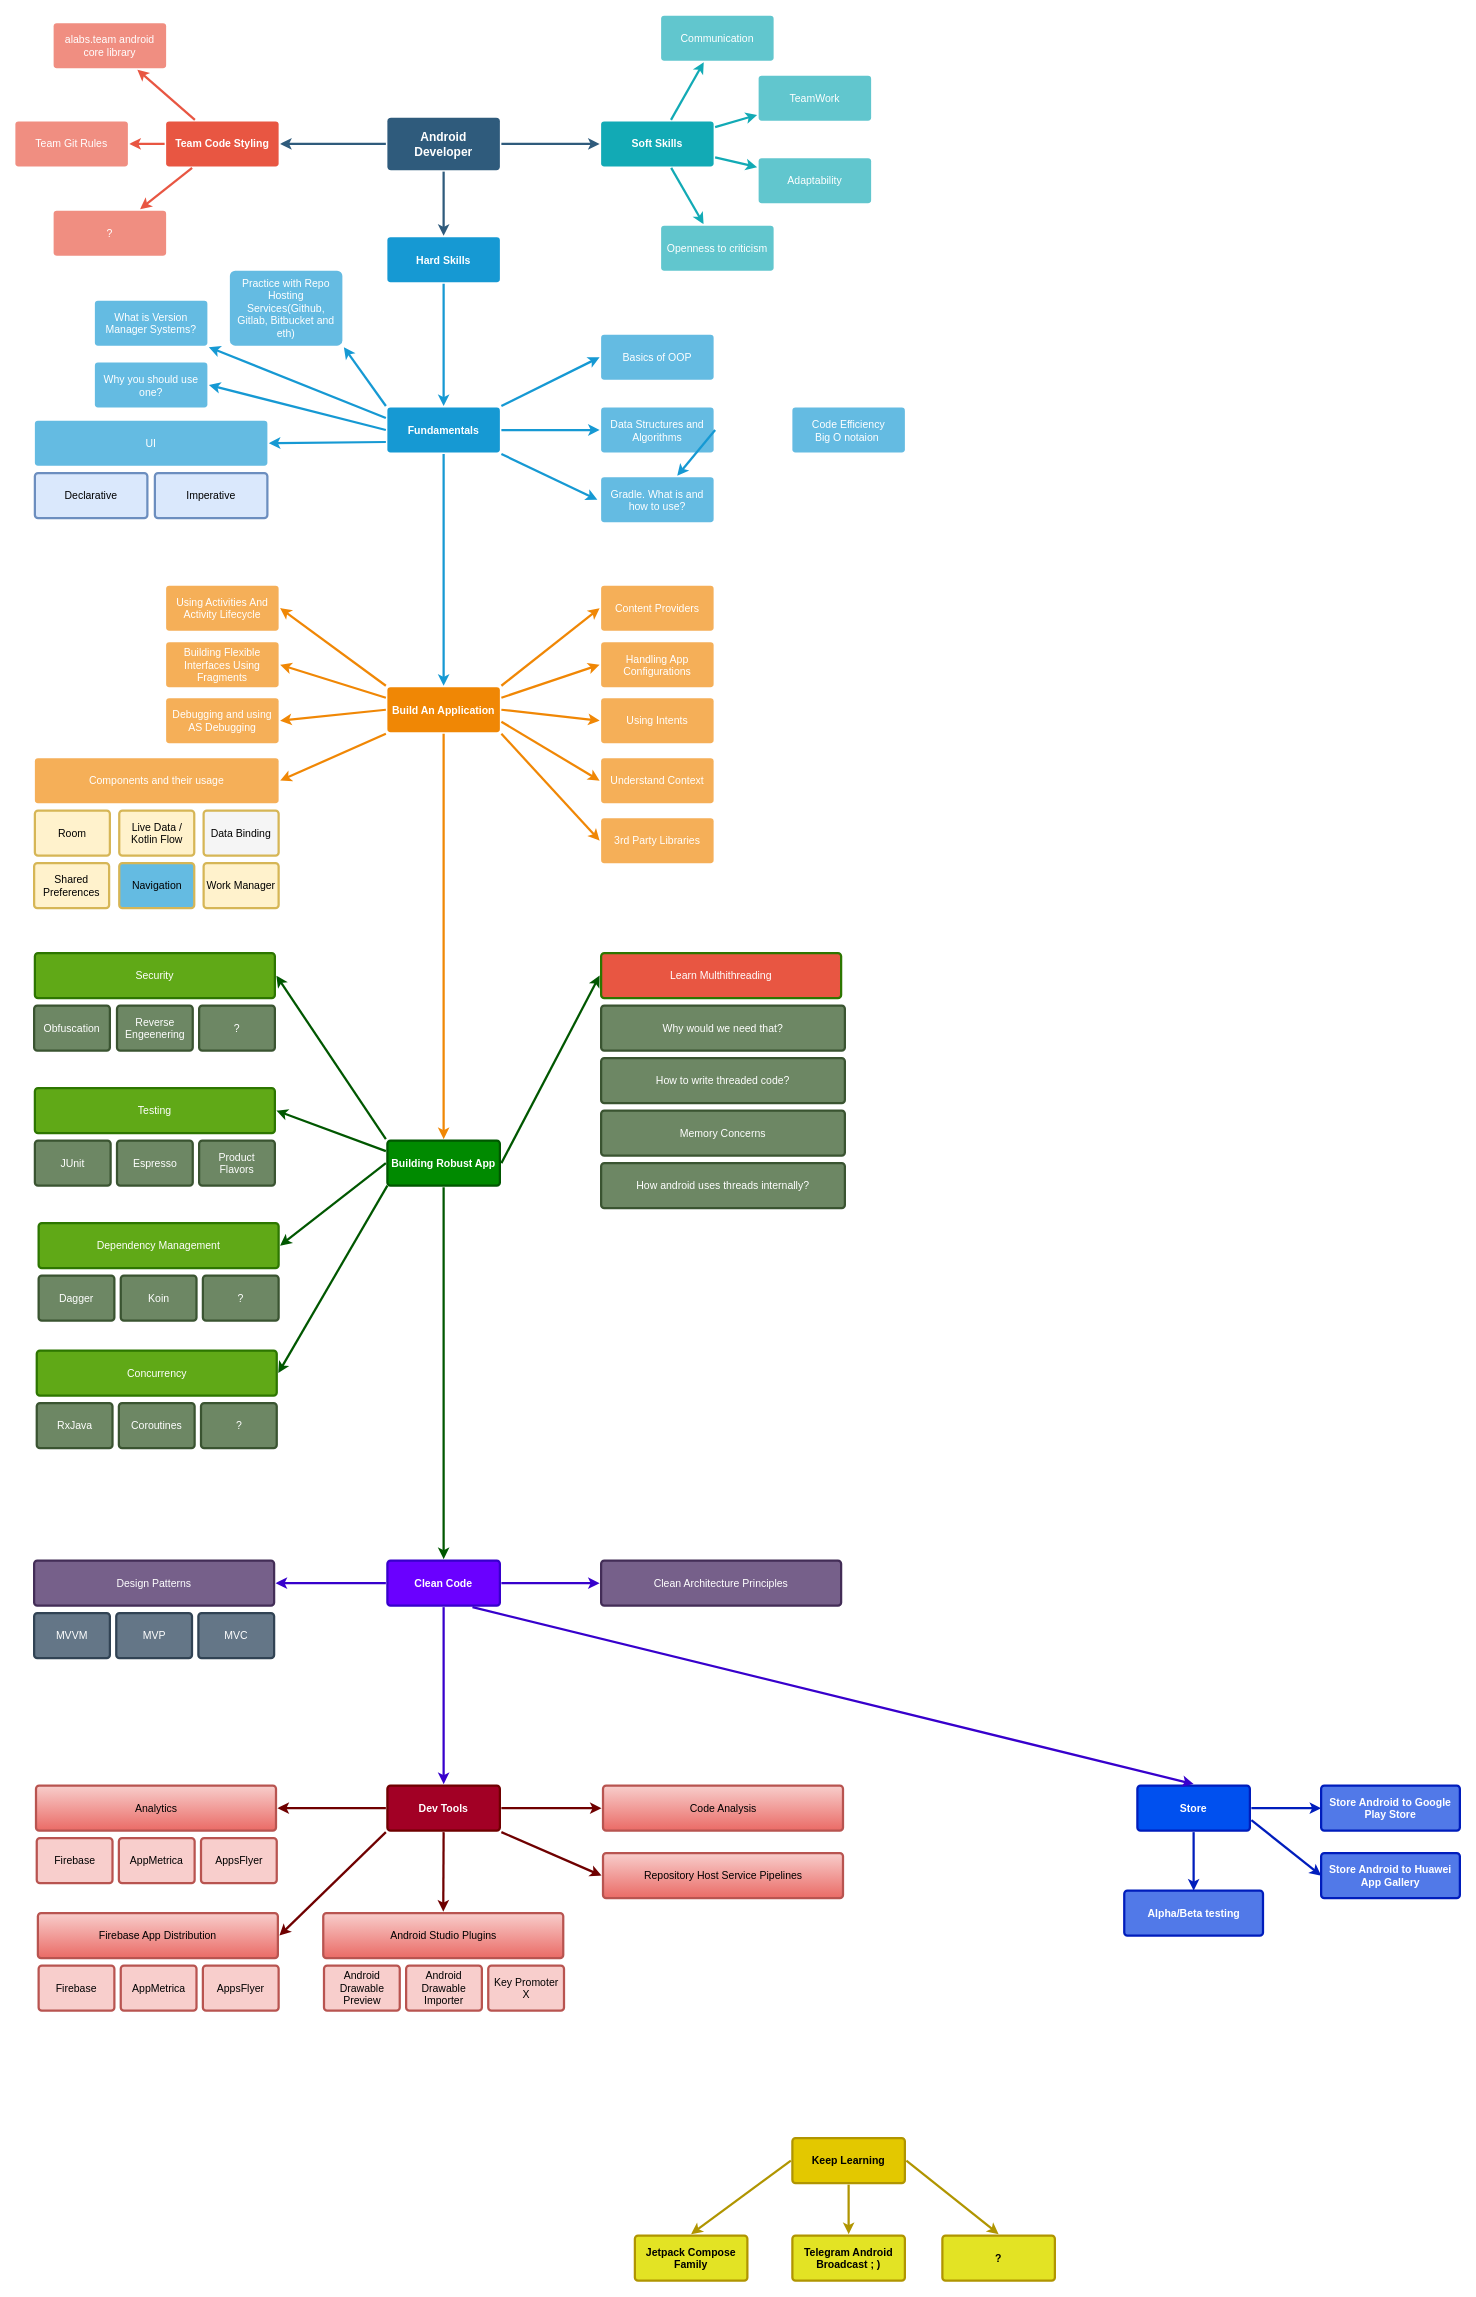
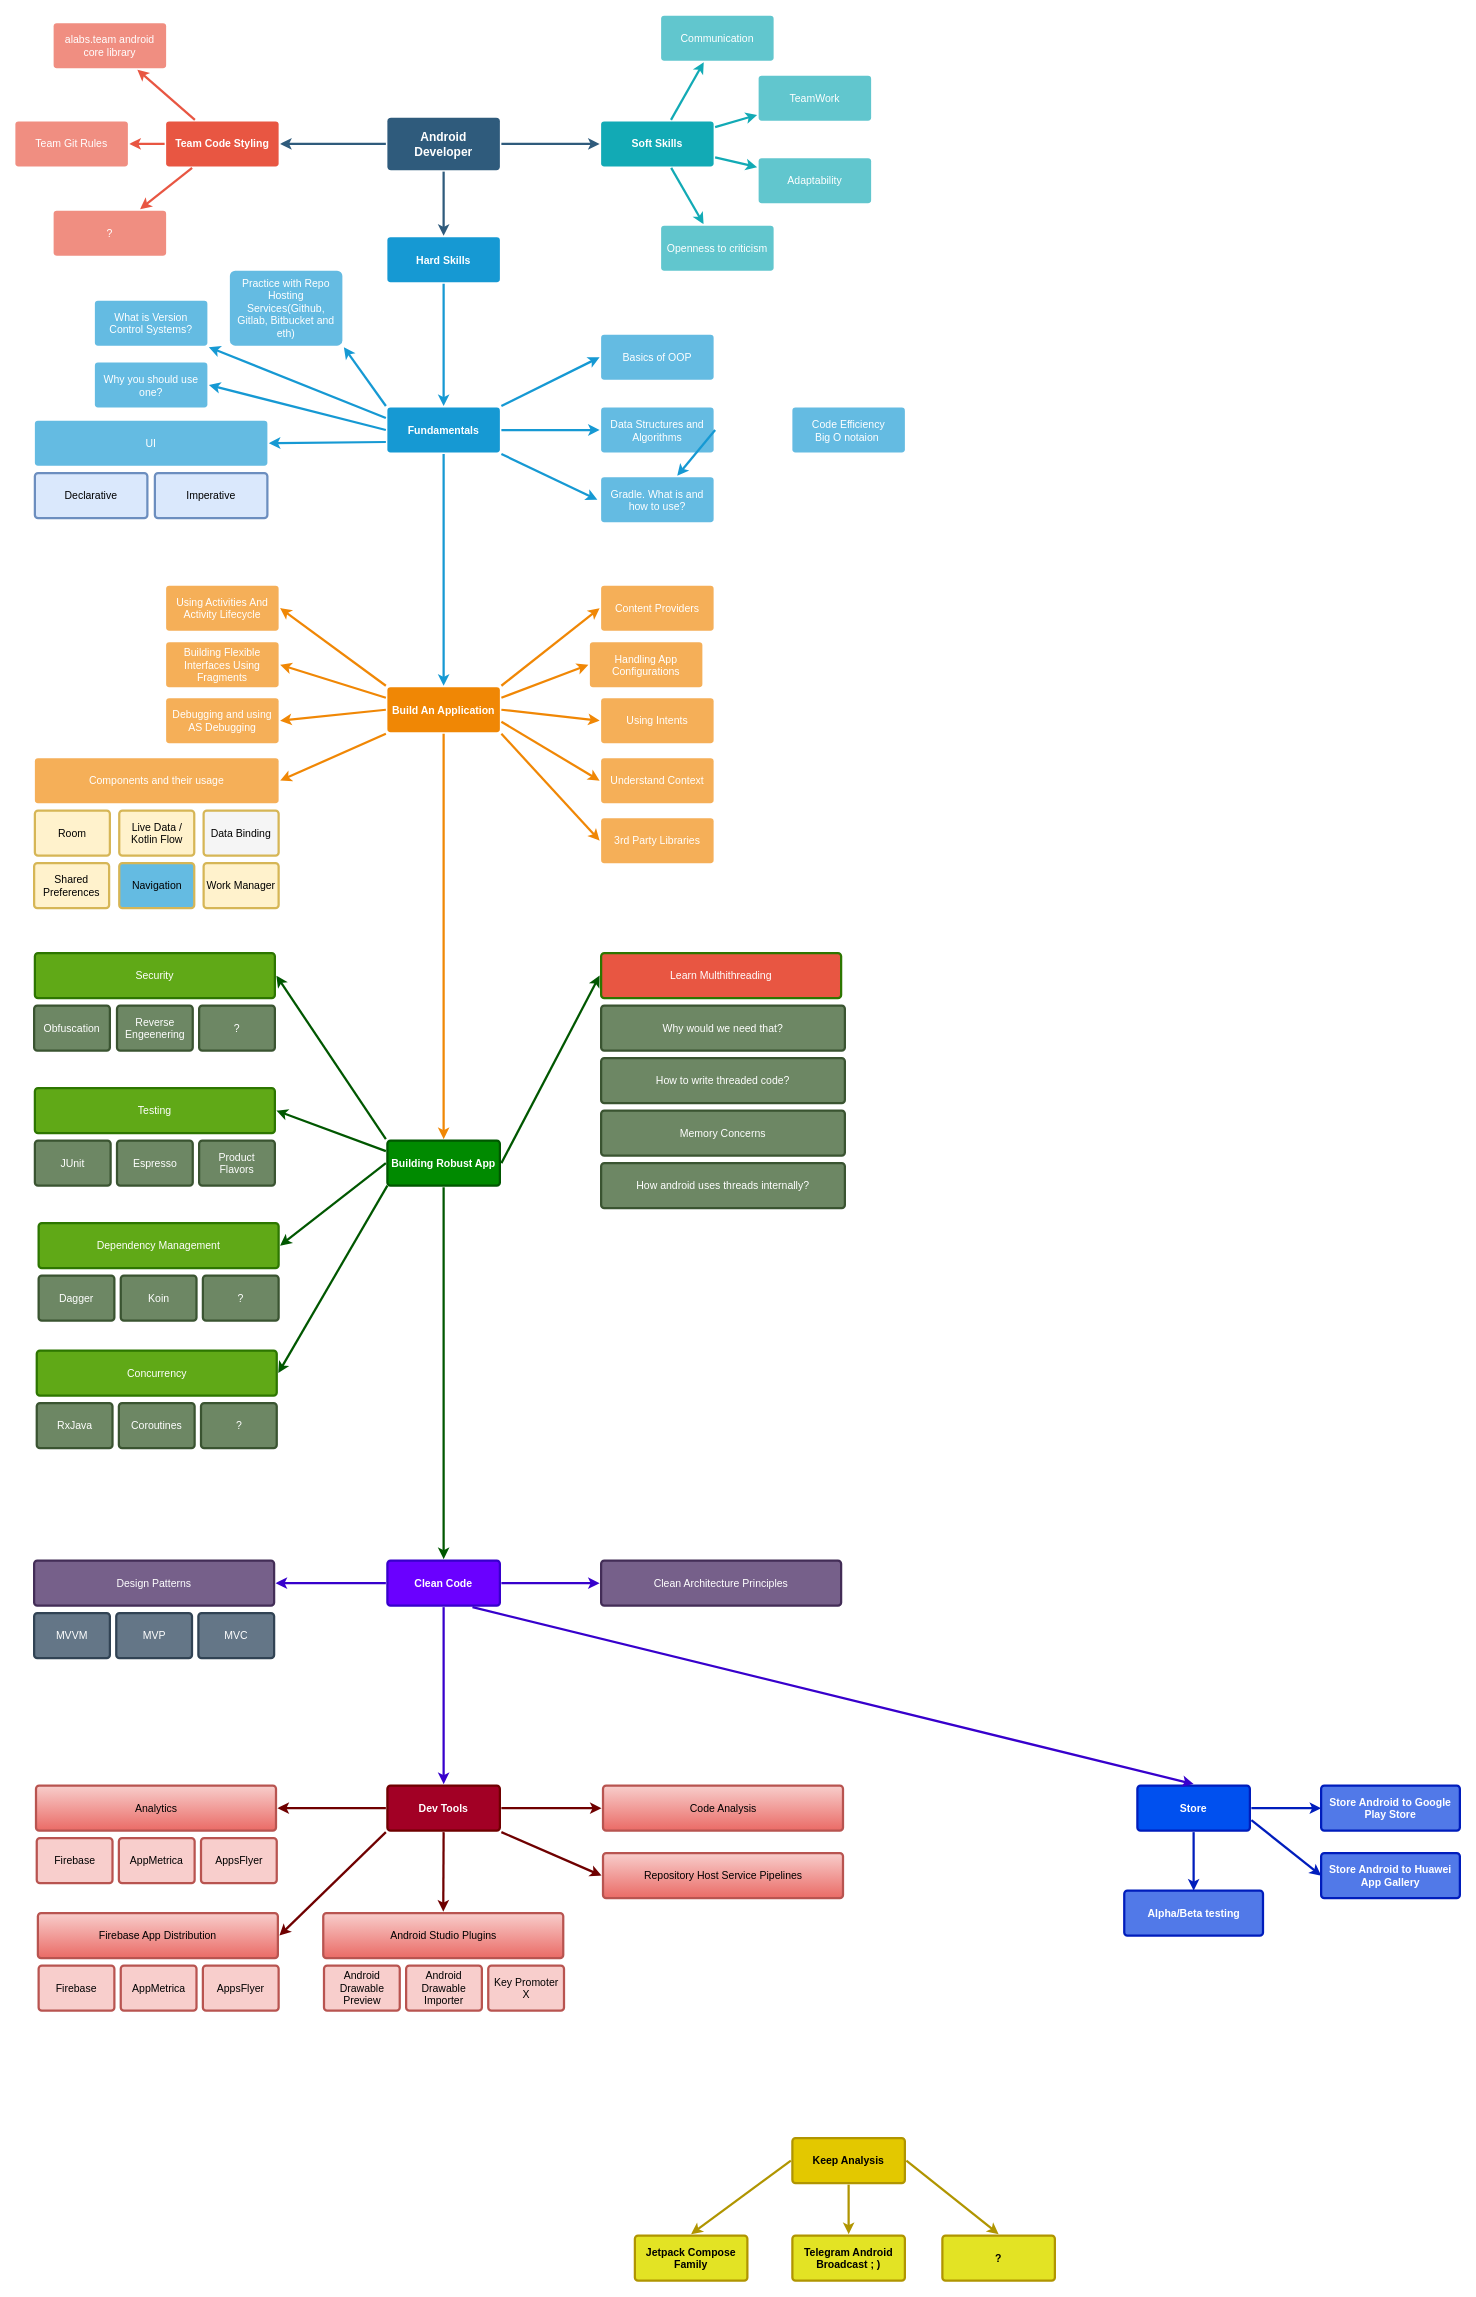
(151, 323) -> (151, 323)
(657, 665) -> (646, 665)
(849, 2160) -> (849, 2160)
